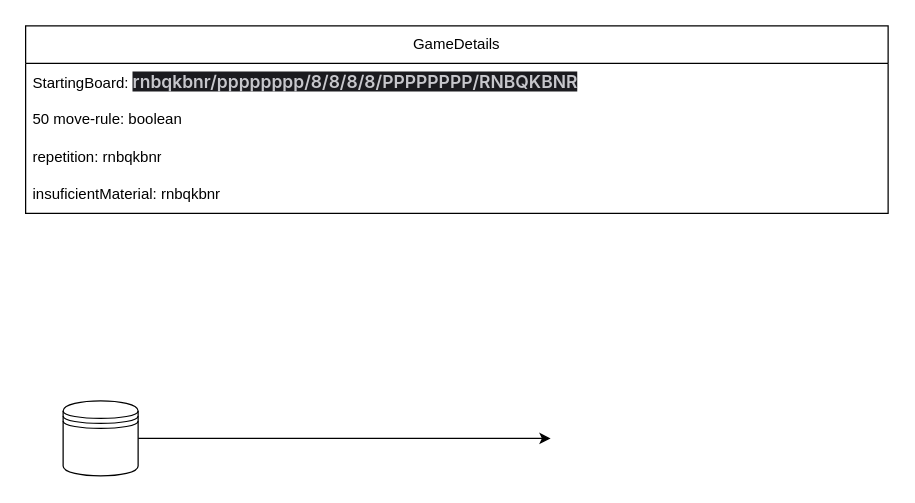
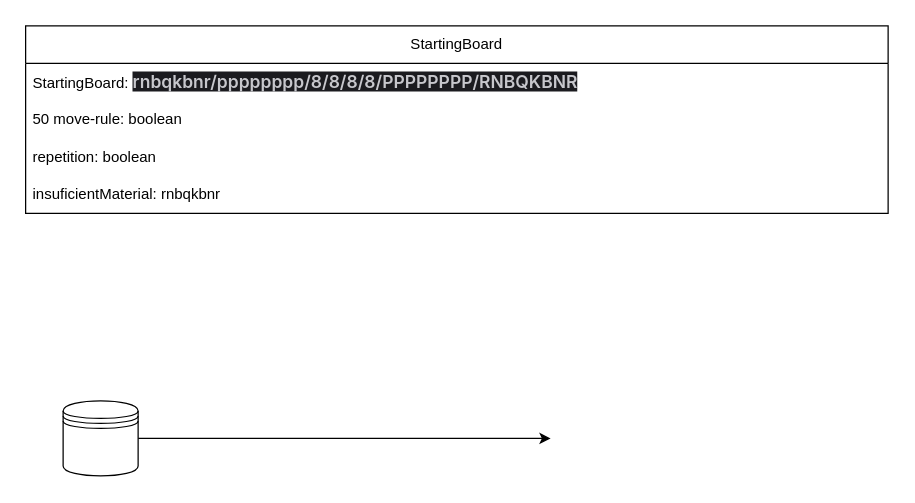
(457, 44) -> (457, 44)
(109, 157) -> (103, 157)
